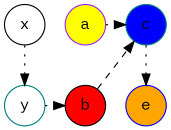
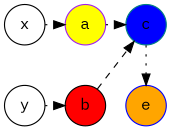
(25, 60) -> (49, 25)
(25, 106) -> (25, 106)
